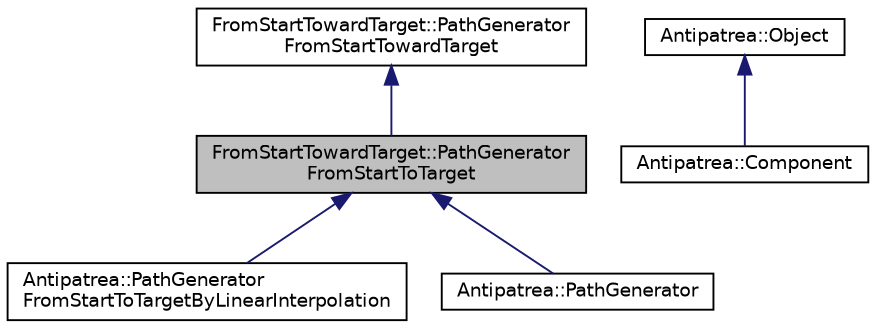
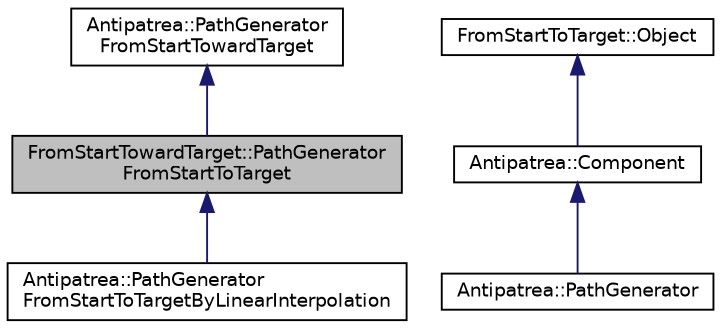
(391, 37) -> (207, 37)
(745, 37) -> (578, 37)
(501, 239) -> (578, 238)
